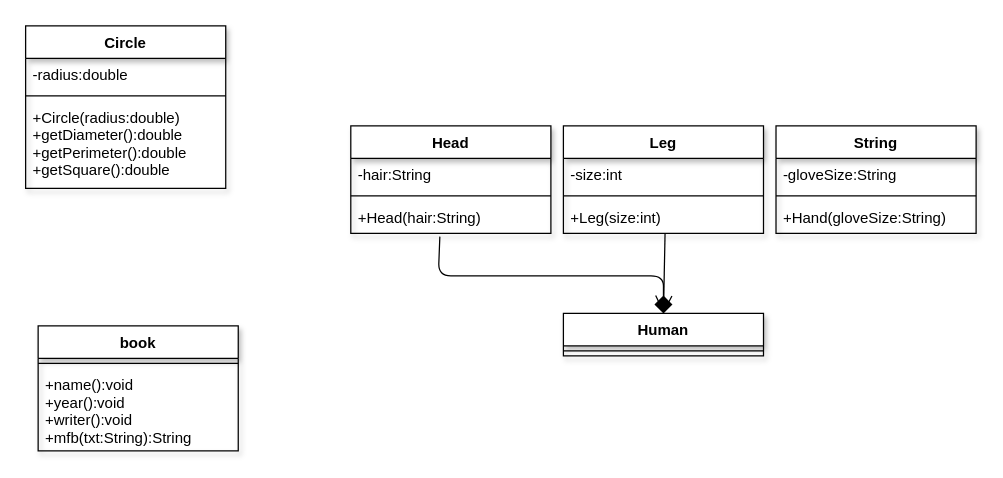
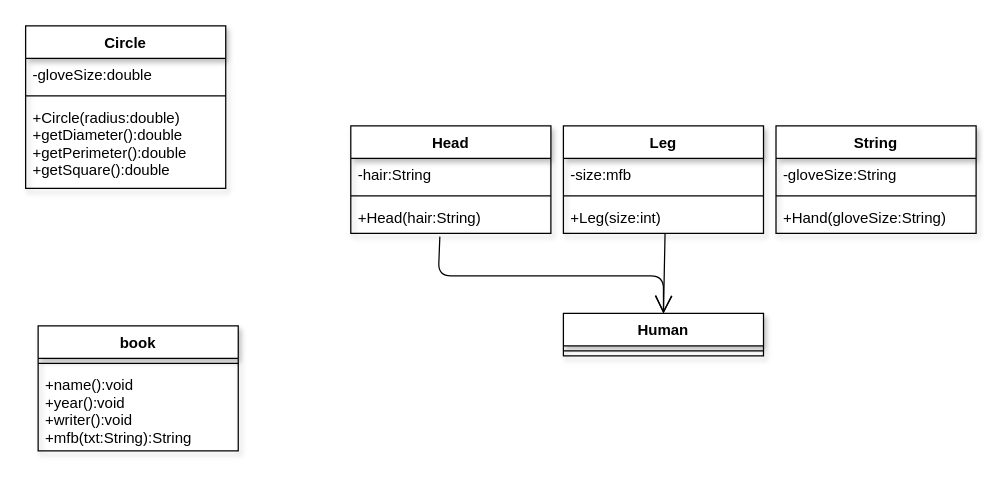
(85, 75) -> (96, 75)
(602, 175) -> (604, 175)
(659, 277) -> (659, 278)
